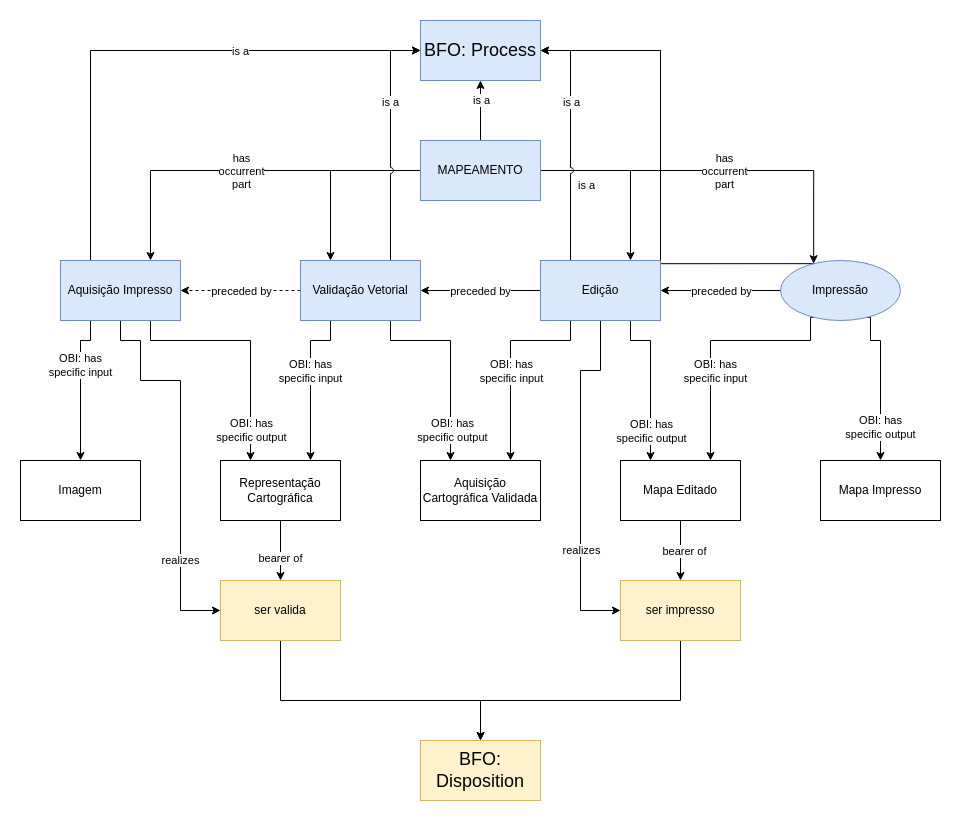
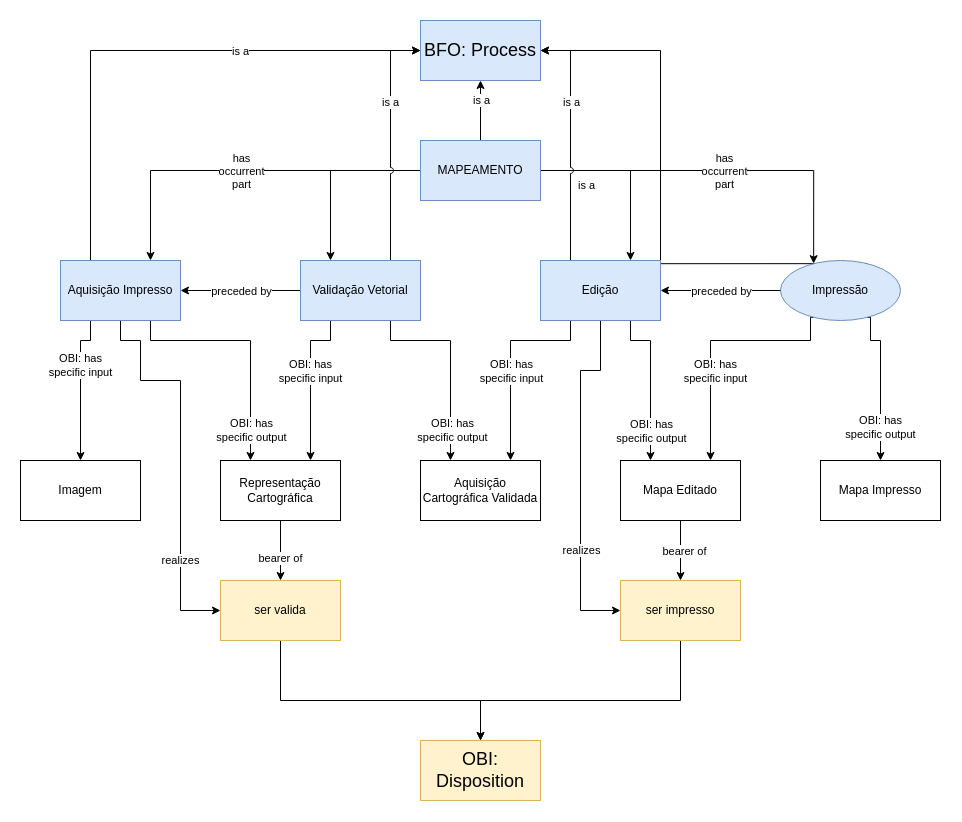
(285, 291) -> (285, 291)
(484, 291) -> none
(481, 771) -> (481, 771)
